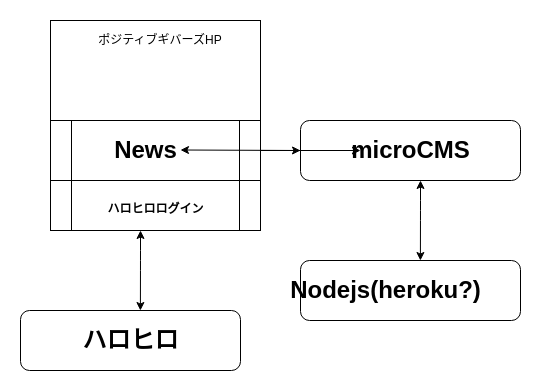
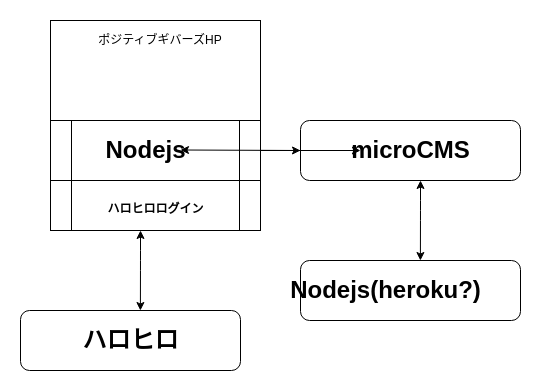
(146, 151) -> (146, 151)
